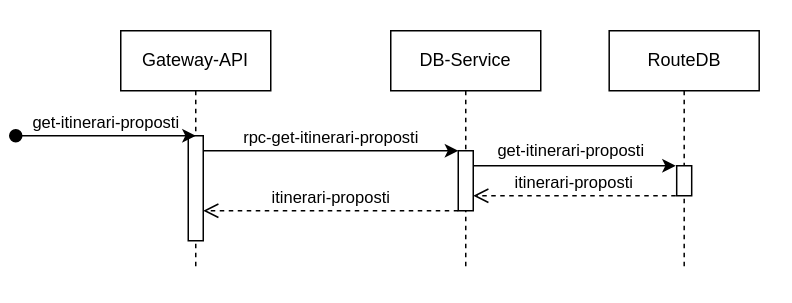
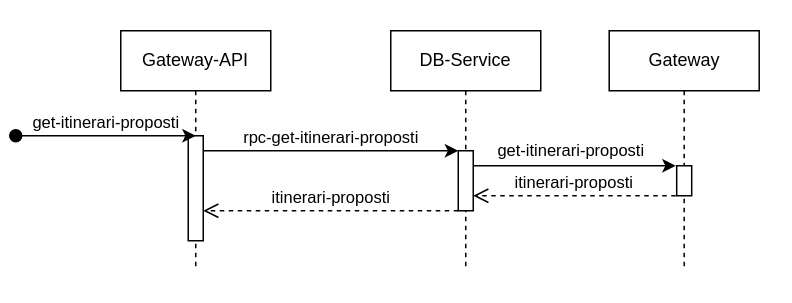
(685, 61) -> (685, 61)
